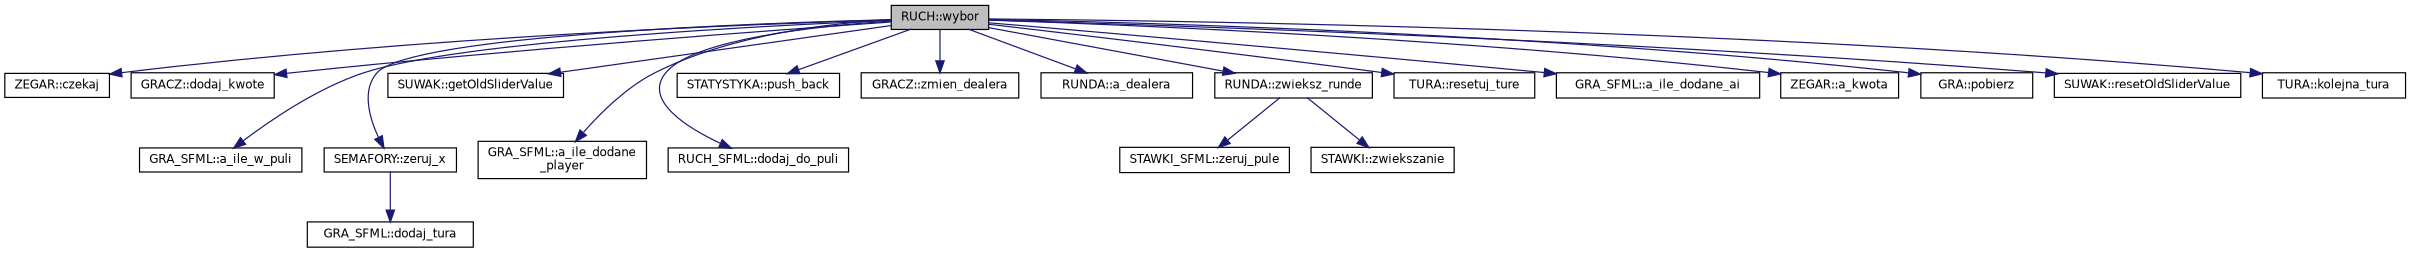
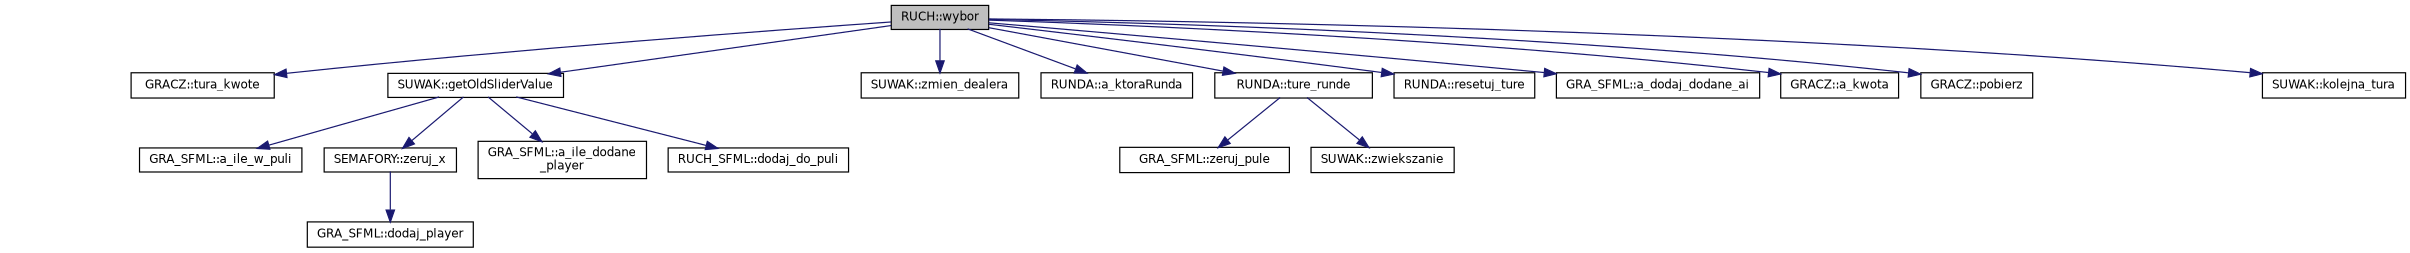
(598, 33) -> (438, 119)
(557, 42) -> (354, 121)
(654, 73) -> (510, 115)
(661, 81) -> (611, 121)
(57, 85) -> none
(203, 85) -> (203, 85)
(758, 85) -> none
(940, 85) -> (940, 85)
(1117, 85) -> (1117, 85)
(1294, 85) -> (1294, 85)
(1464, 85) -> (1464, 85)
(1658, 85) -> (1658, 85)
(1840, 85) -> (1840, 85)
(1977, 85) -> (1977, 85)
(2148, 85) -> none
(2334, 85) -> (2334, 85)
(1205, 160) -> (1205, 160)
(1383, 160) -> (1383, 160)
(390, 235) -> (390, 235)
